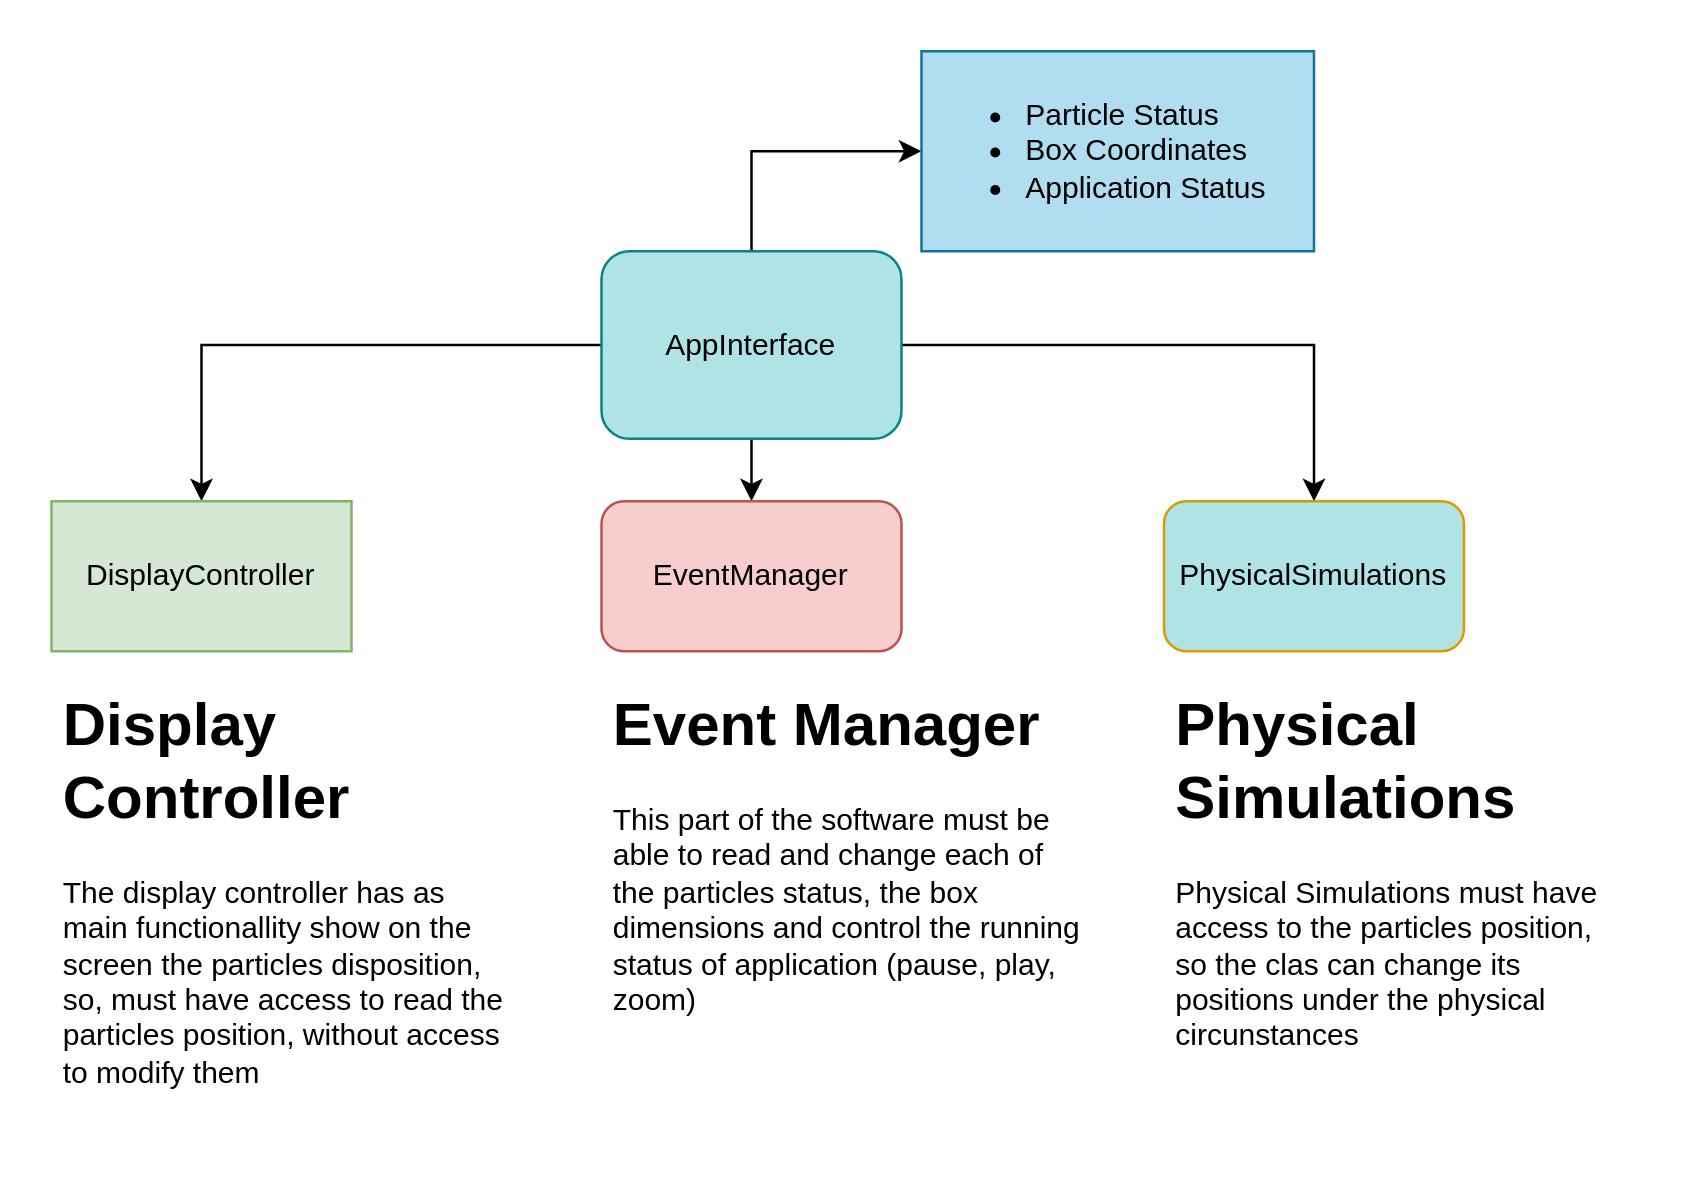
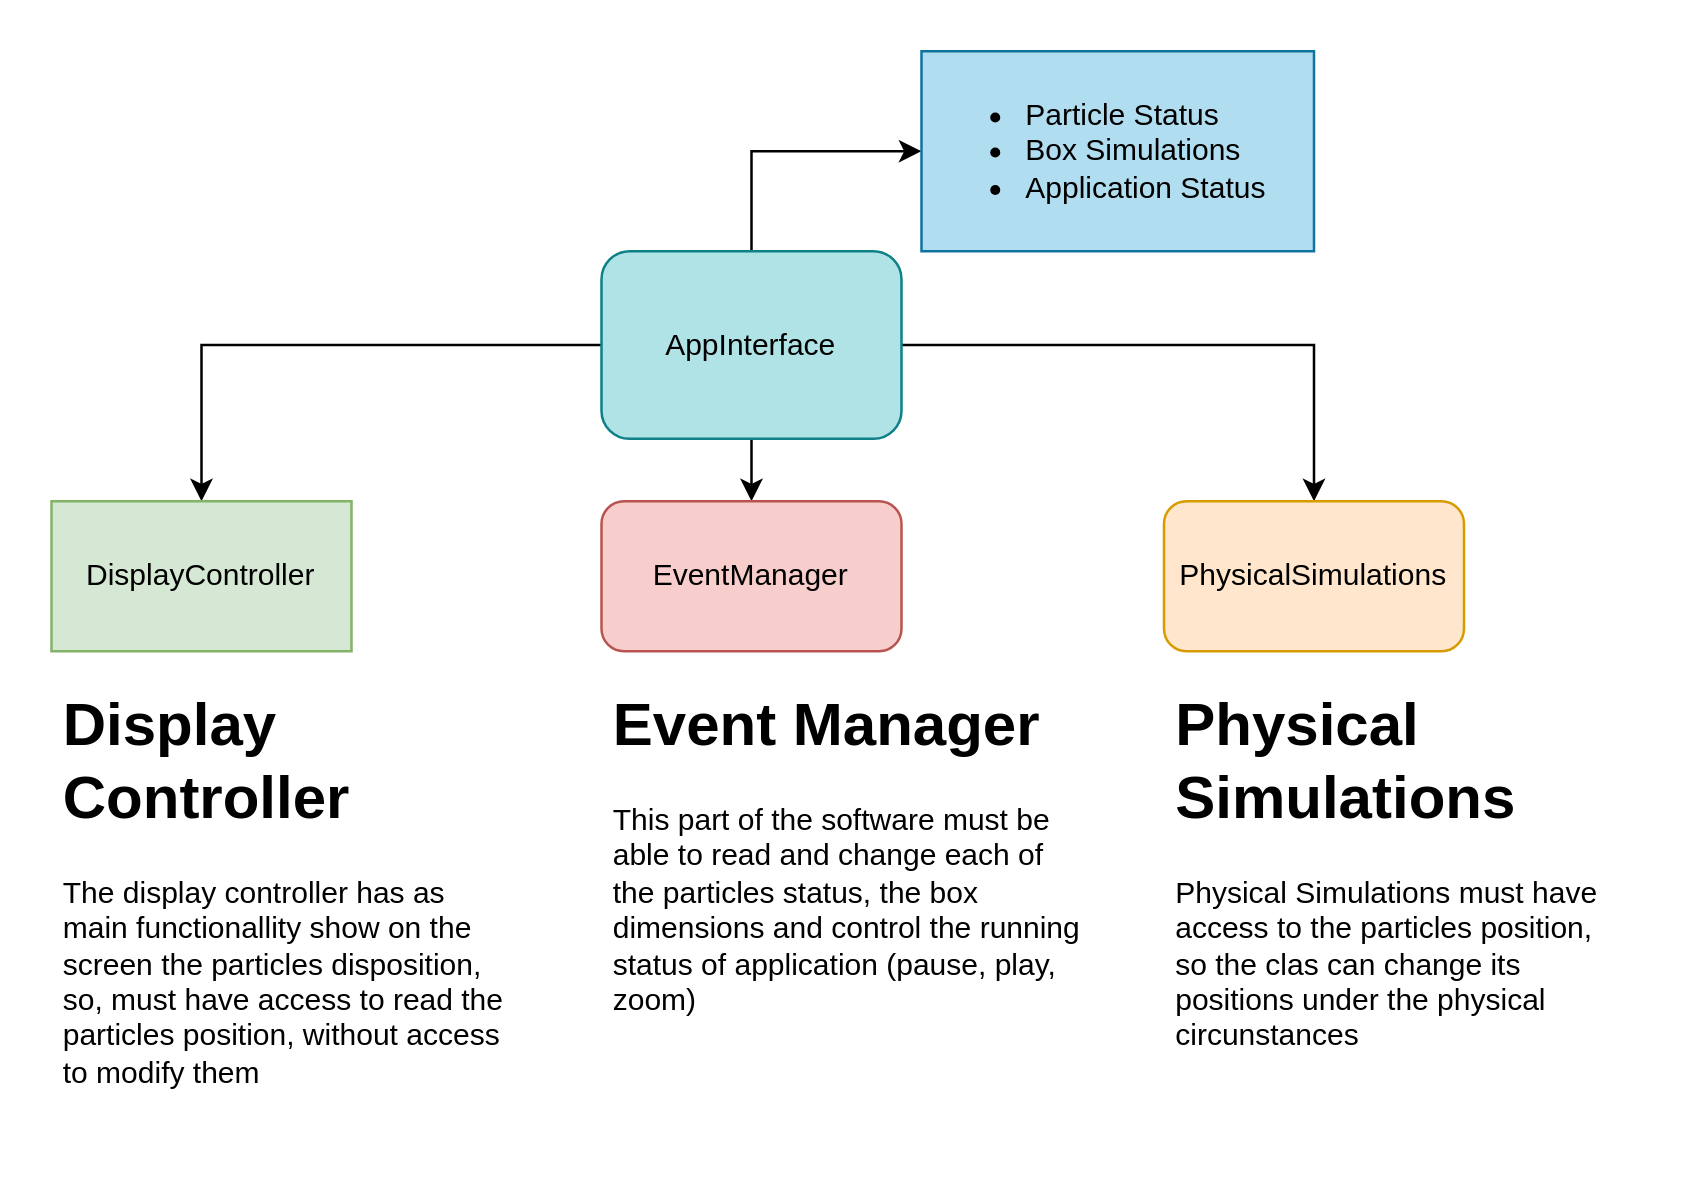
(1062, 151) -> (1062, 151)
(1314, 576) -> (1314, 576)
